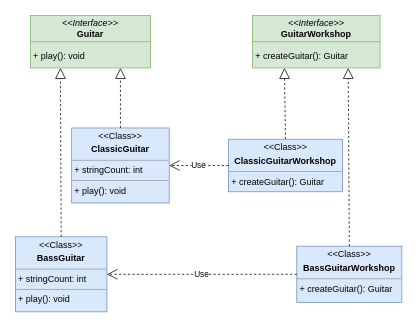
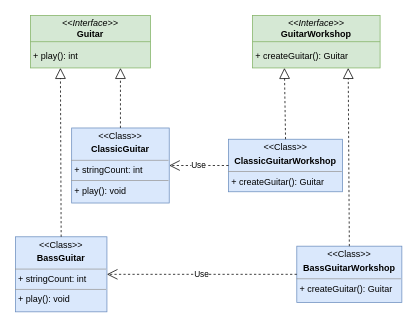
(63, 32) -> (63, 32)
